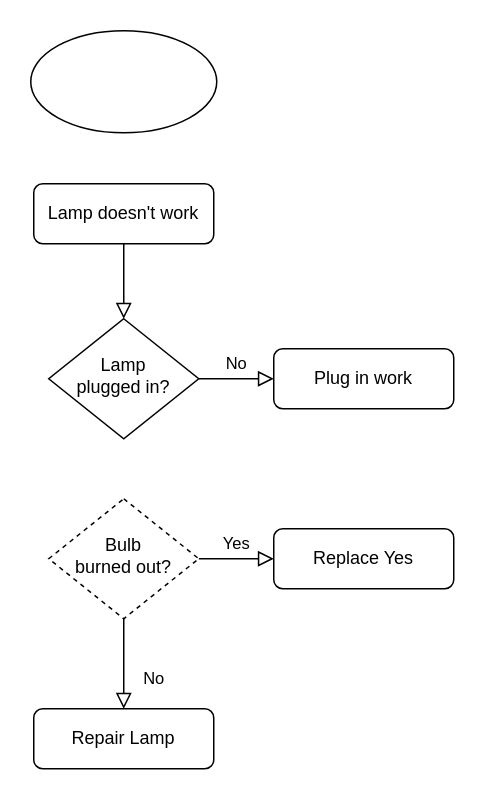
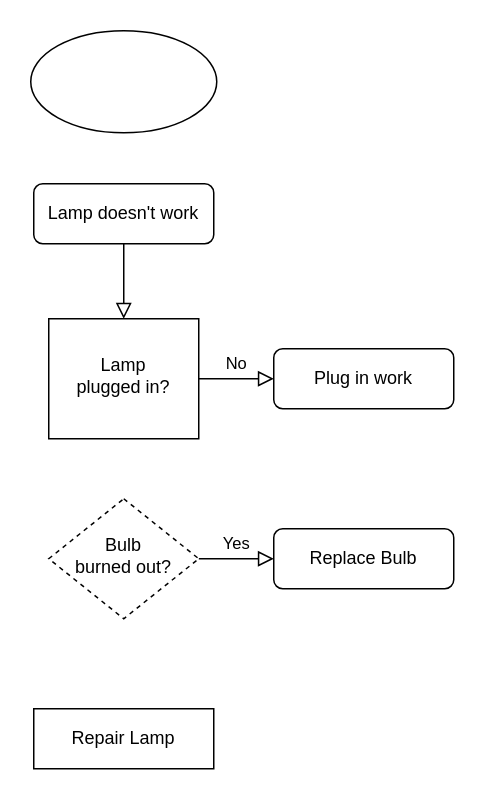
(124, 379) -> (124, 379)
(364, 559) -> (364, 559)
(124, 656) -> none
(124, 739) -> (124, 739)
